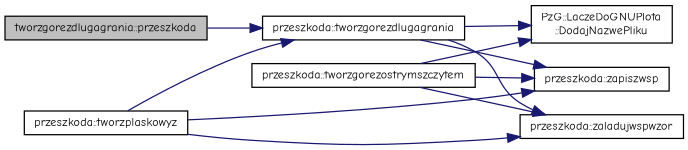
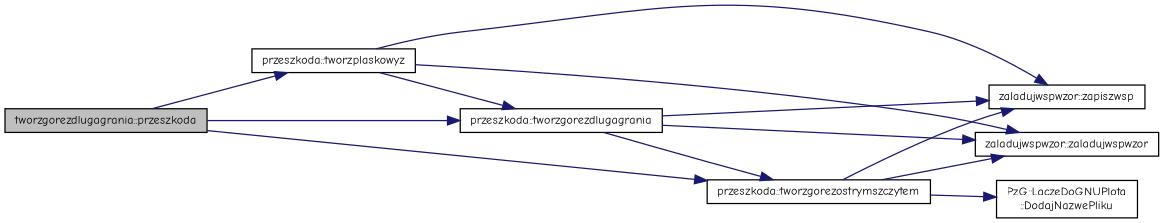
(491, 26) -> (682, 155)
(602, 79) -> (1067, 97)
none -> (214, 92)
(602, 127) -> (1067, 144)
none -> (451, 155)
